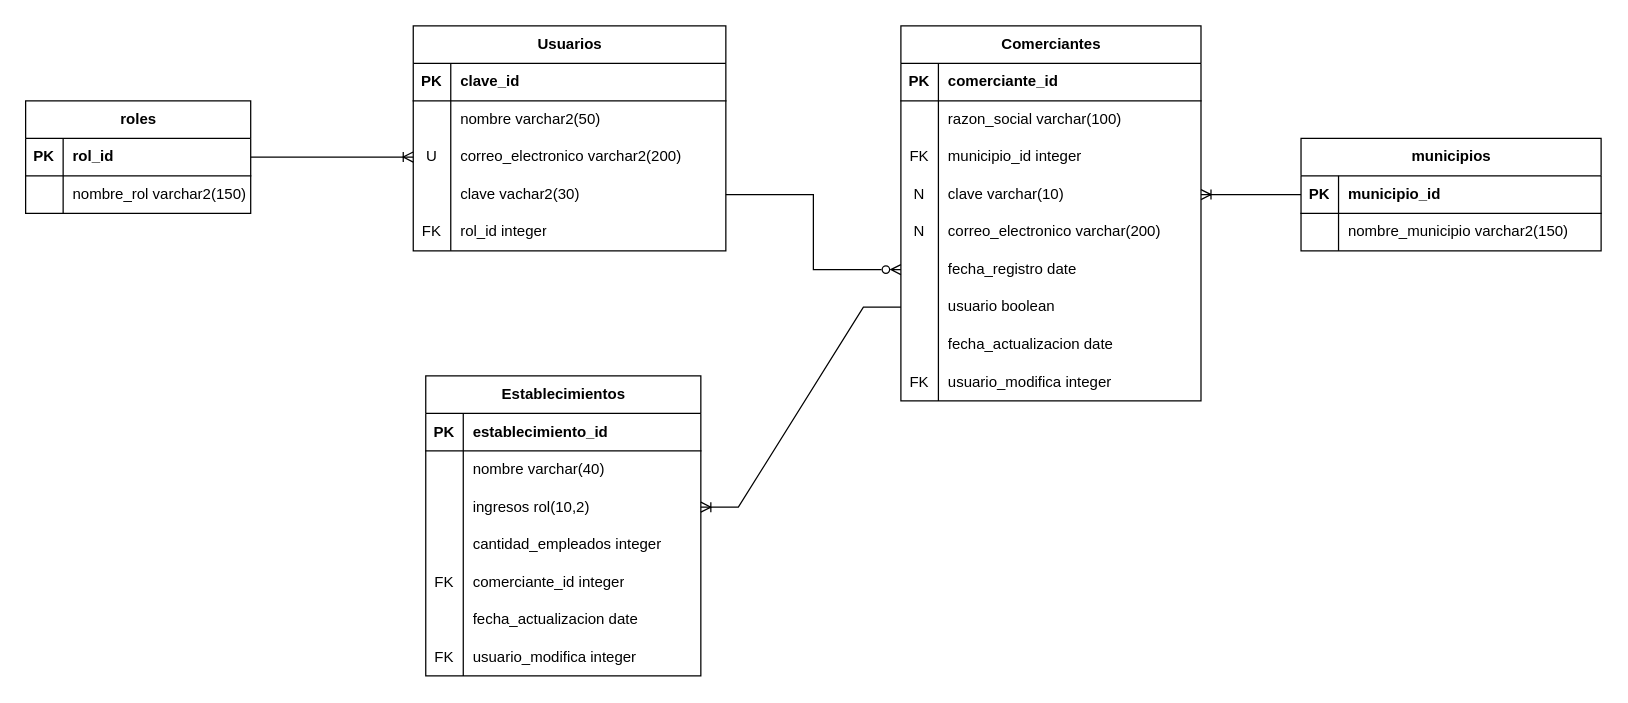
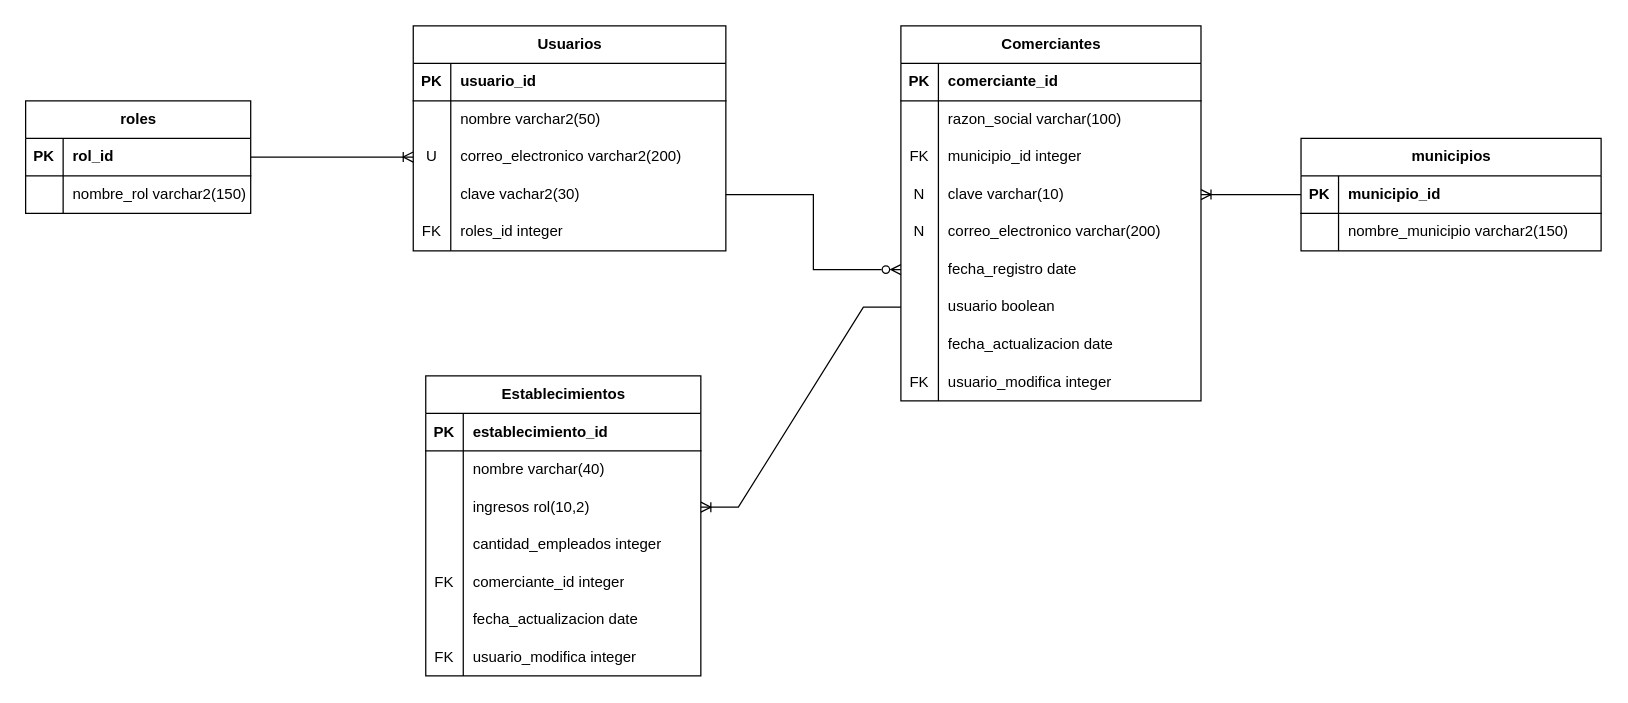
(490, 82) -> (499, 82)
(512, 232) -> (520, 232)
